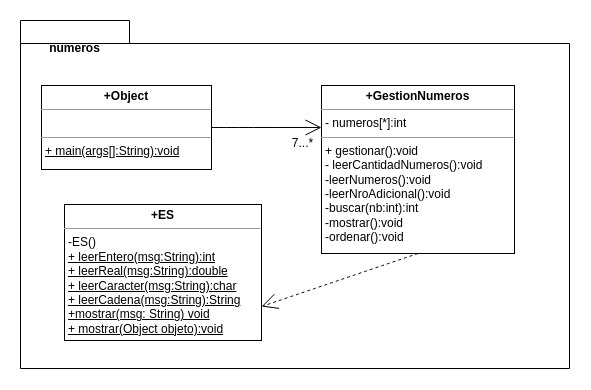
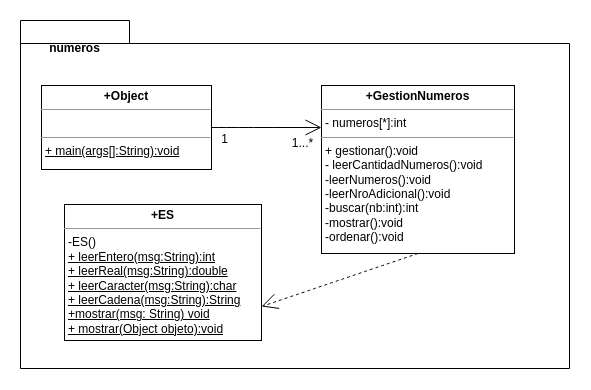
none -> (224, 140)
(303, 144) -> (303, 144)
